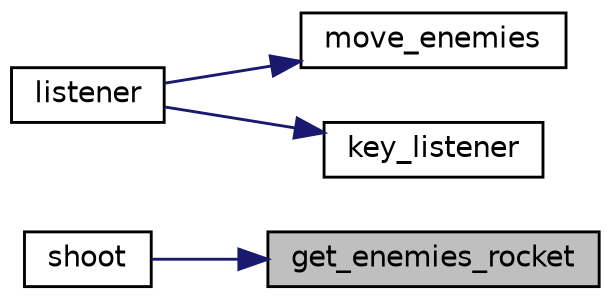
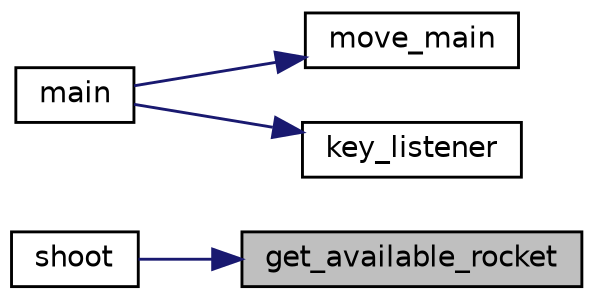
(434, 40) -> (412, 40)
(88, 95) -> (75, 95)
(434, 259) -> (412, 259)
